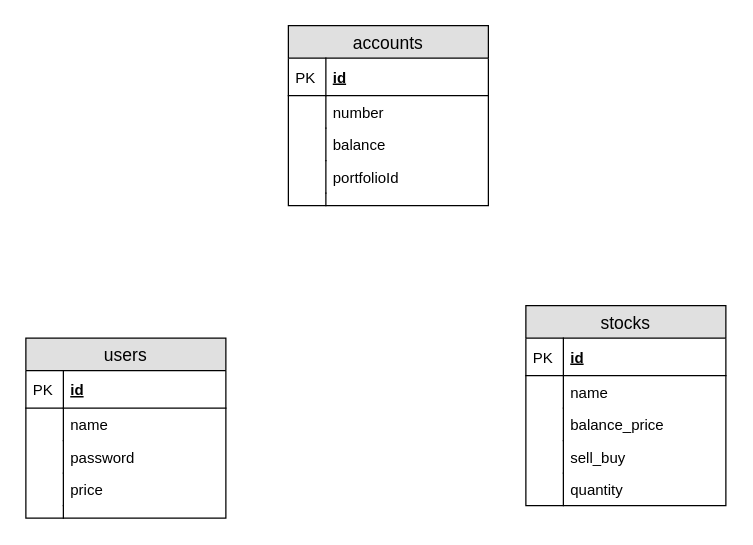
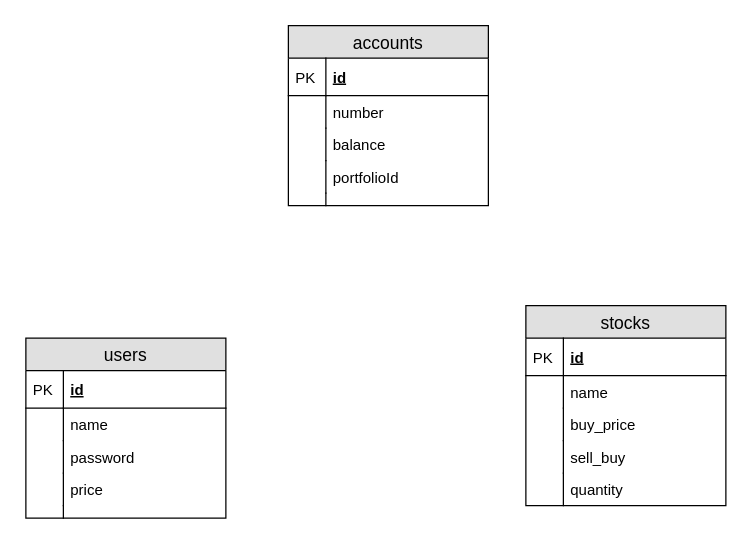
(621, 425) -> (606, 425)
